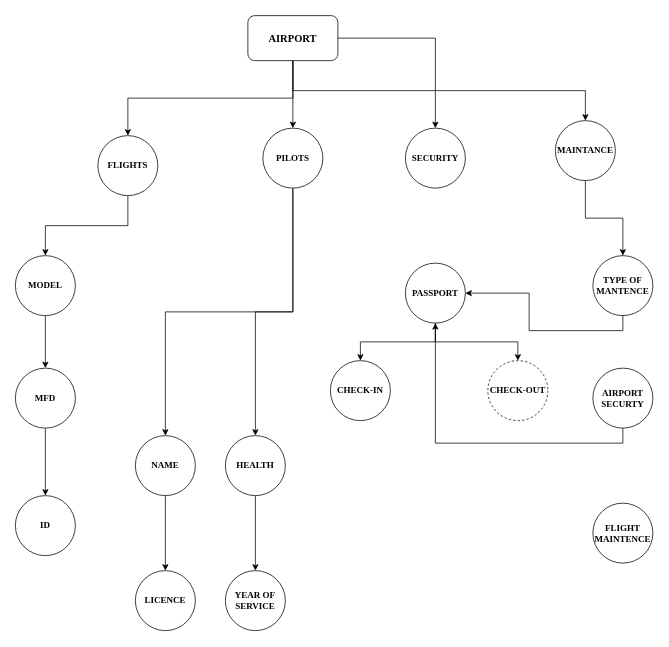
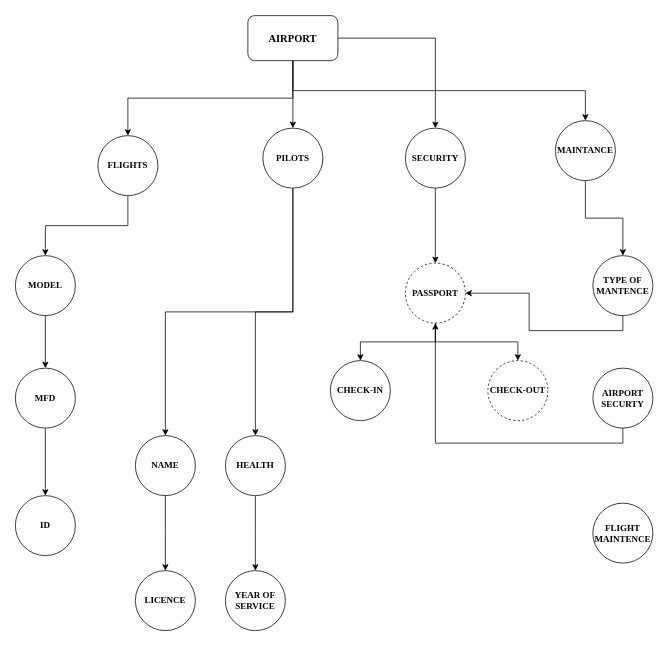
none -> (435, 223)
(435, 293) -> (435, 293)
